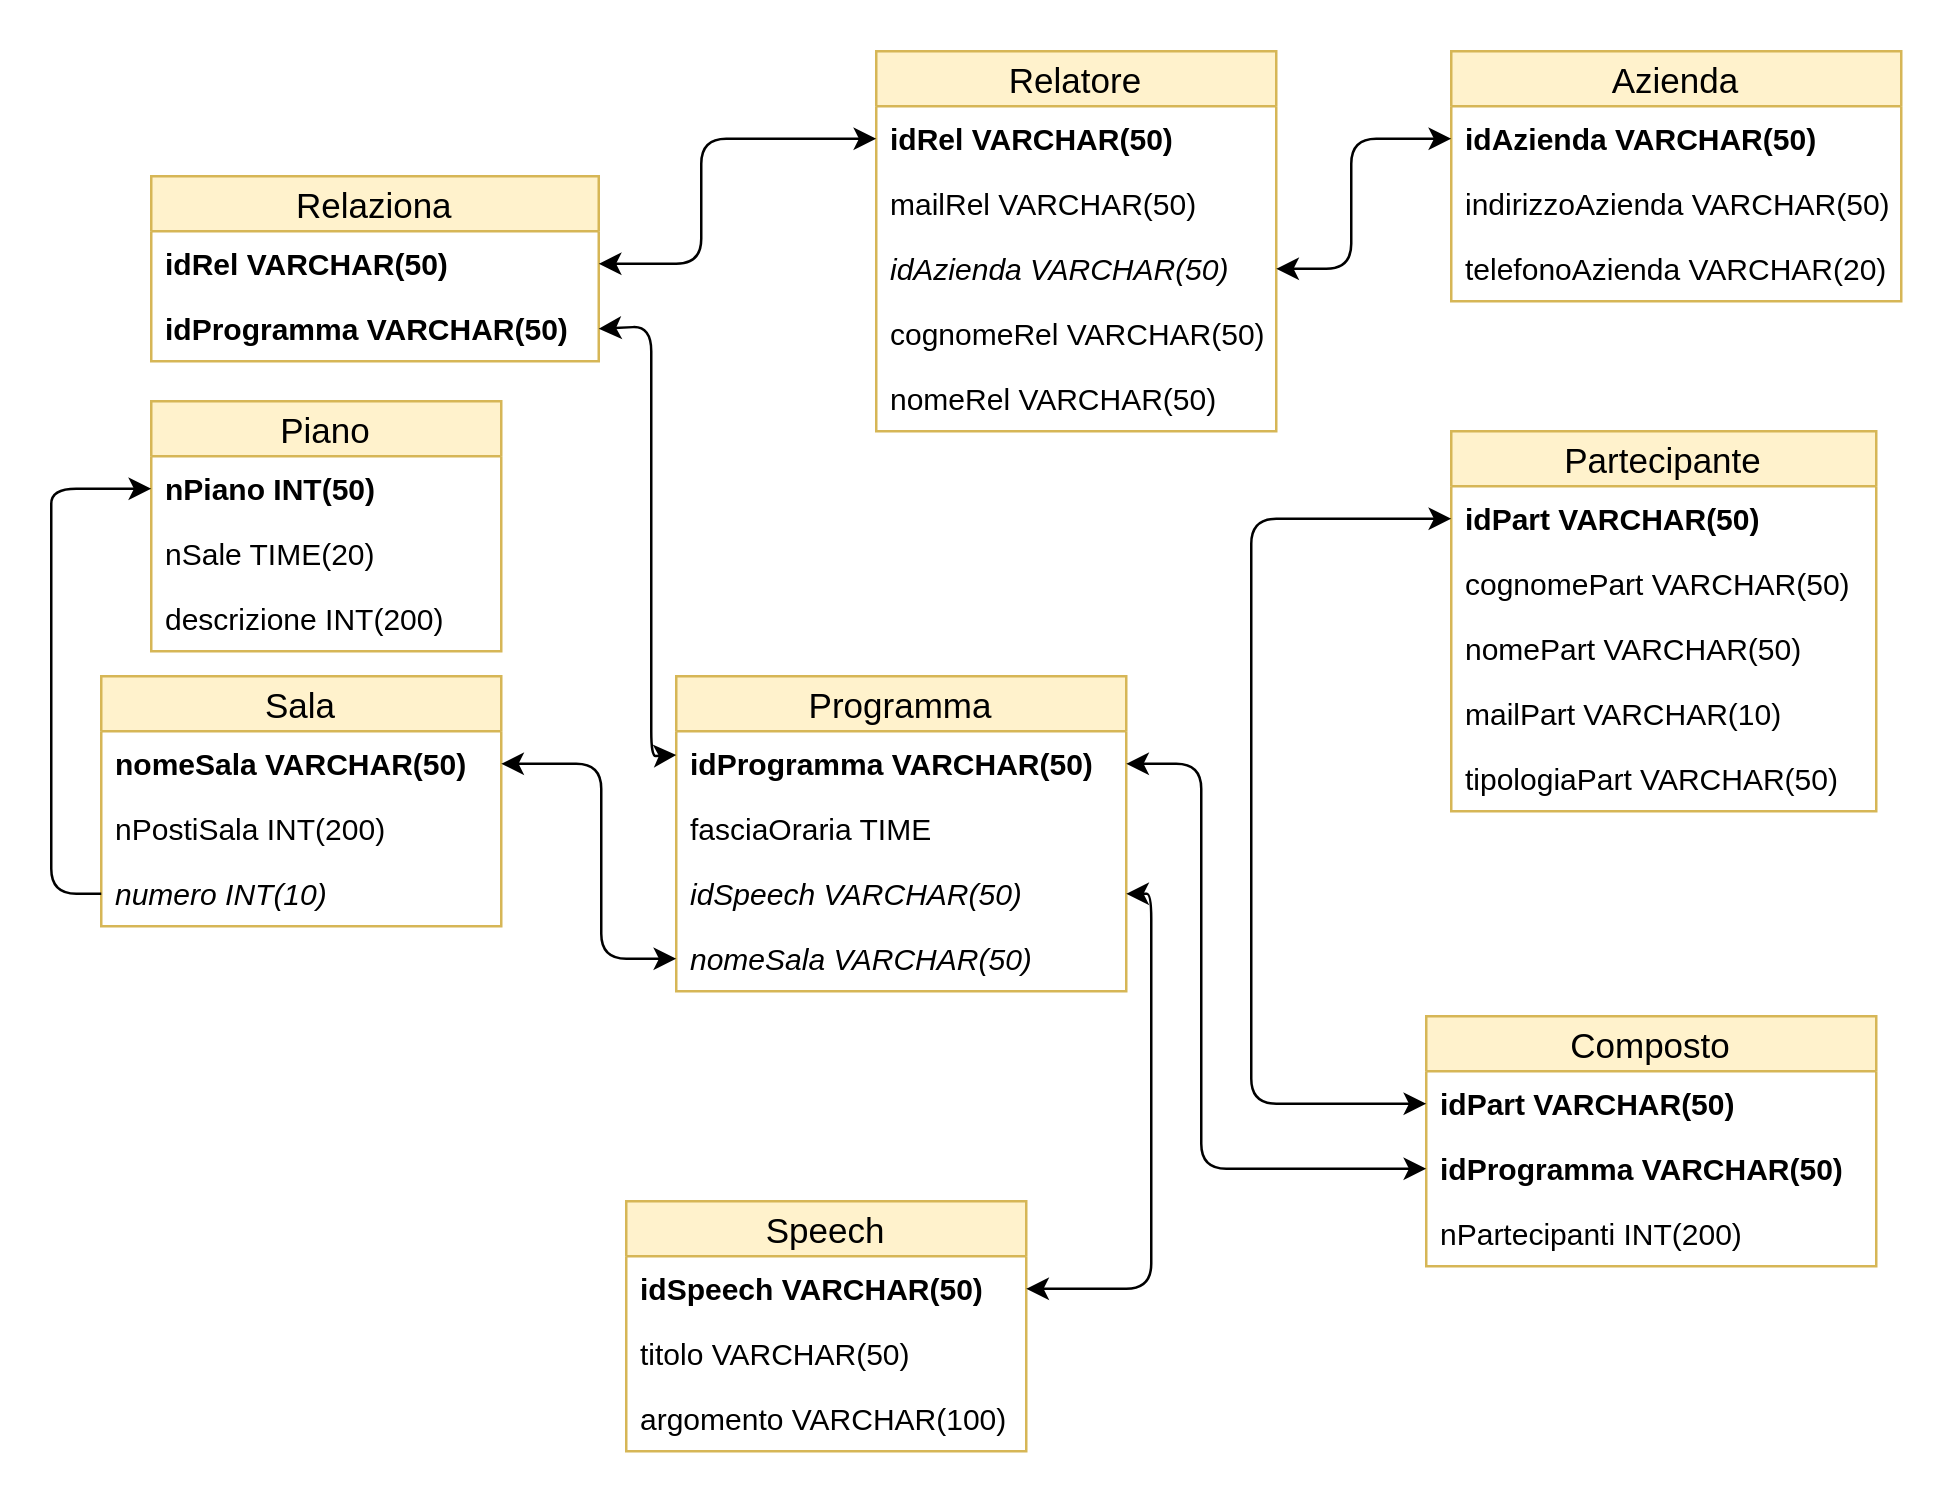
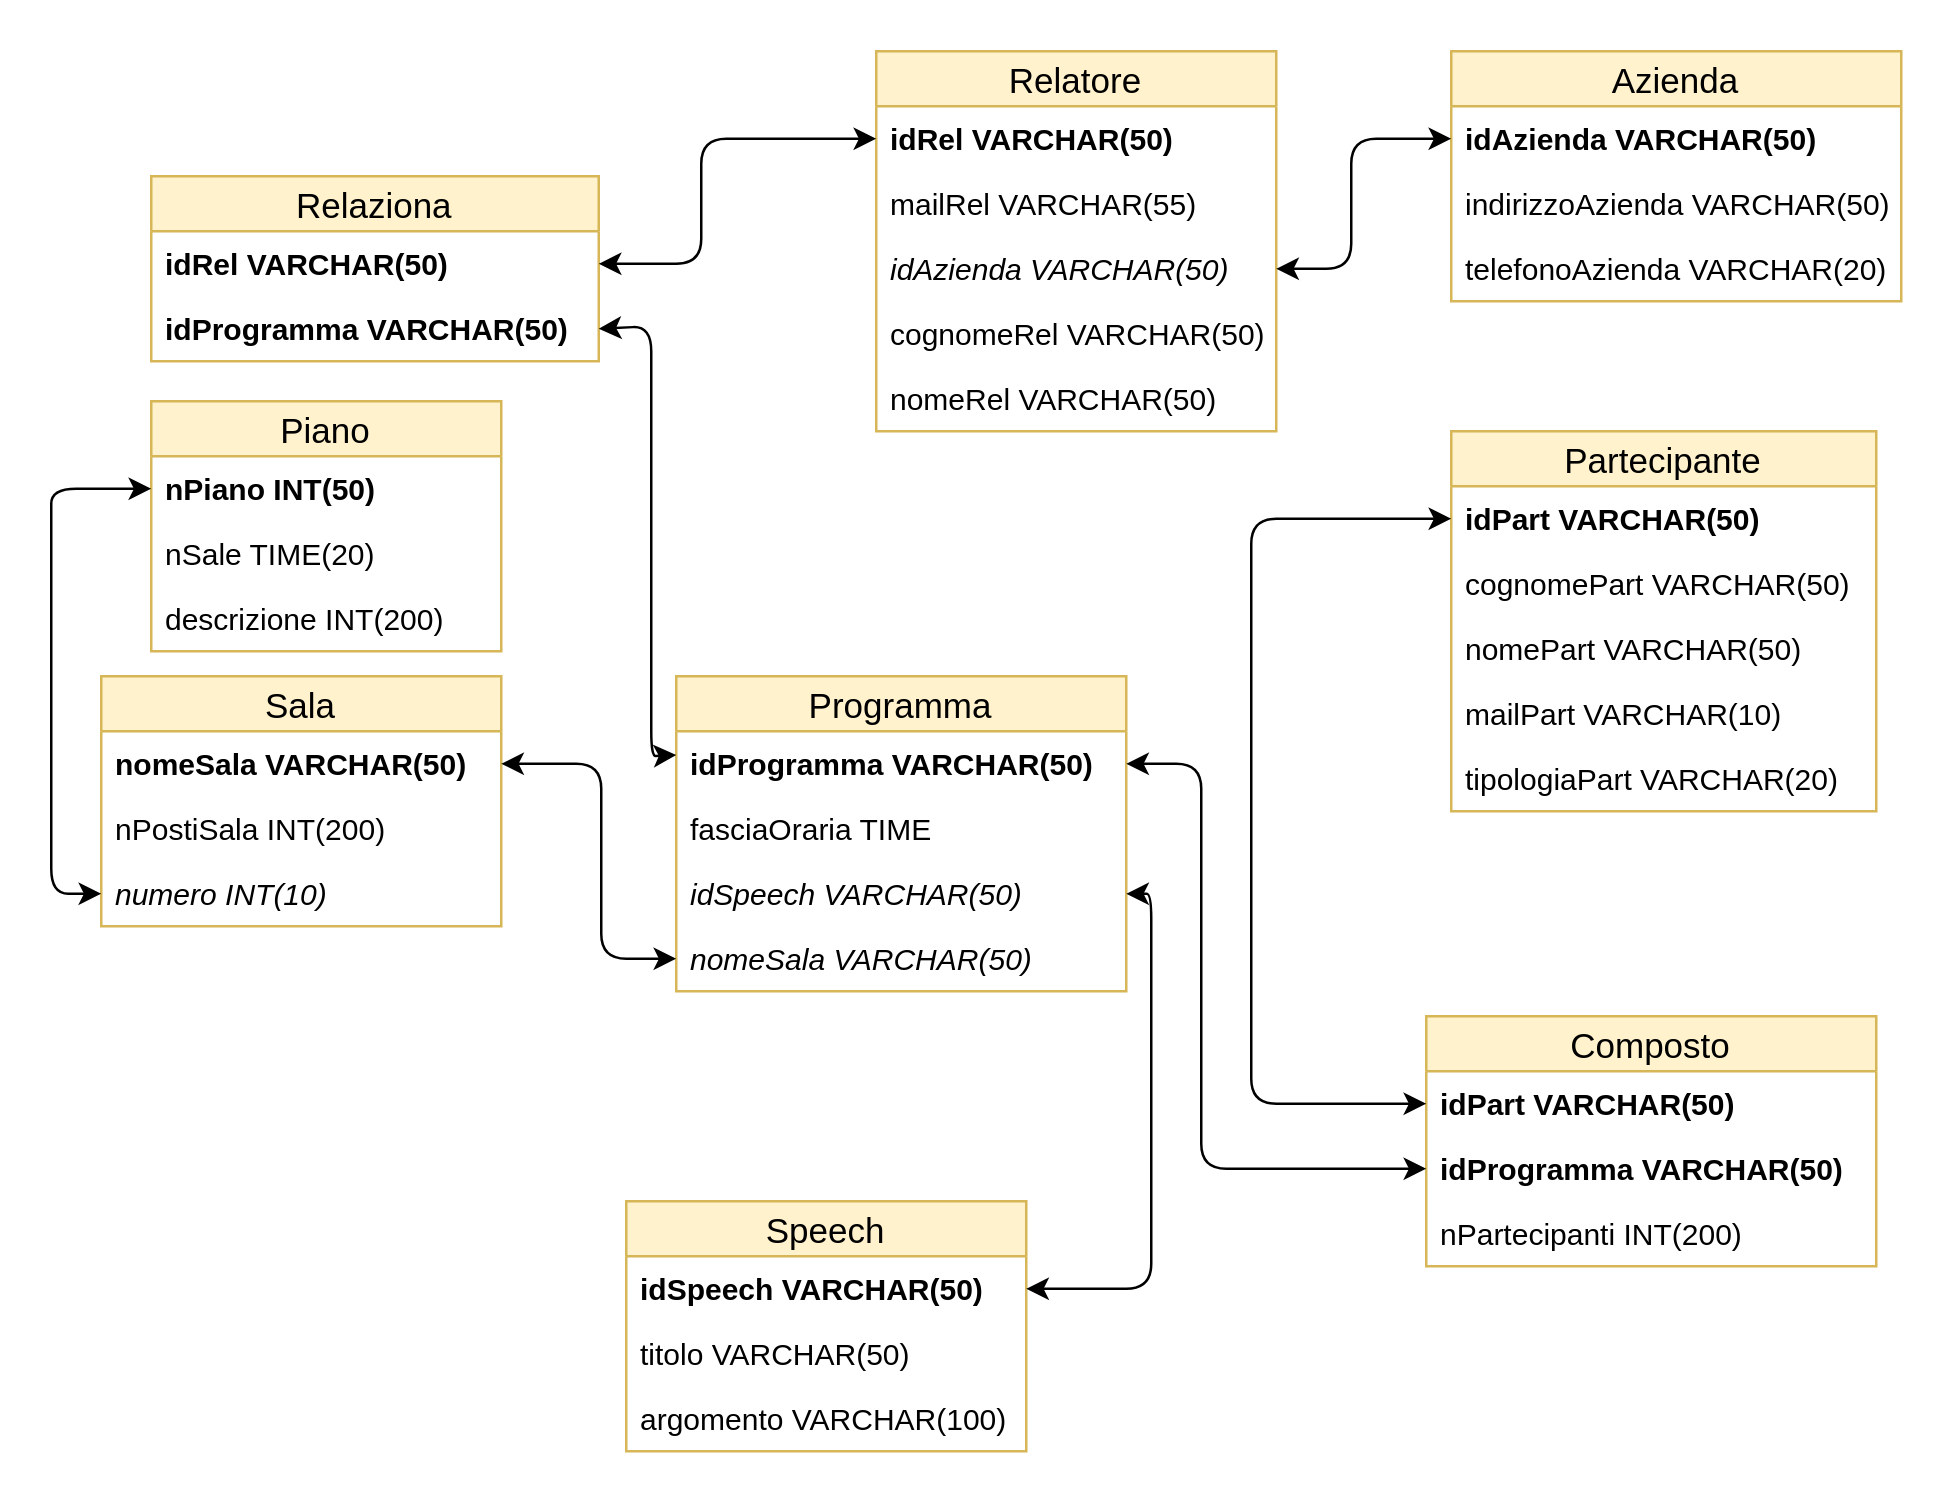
(1038, 205) -> (1038, 205)
(1663, 780) -> (1663, 780)
(91, 894) -> (83, 894)
